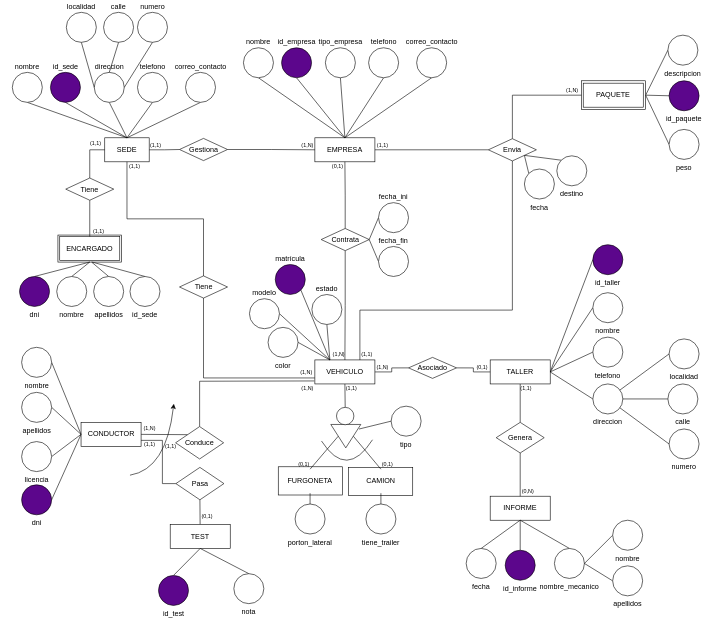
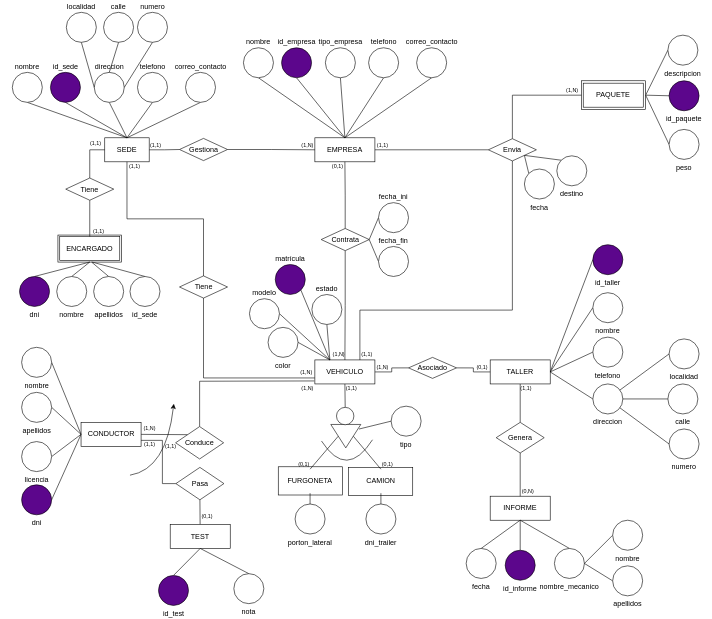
(381, 547) -> (381, 547)
